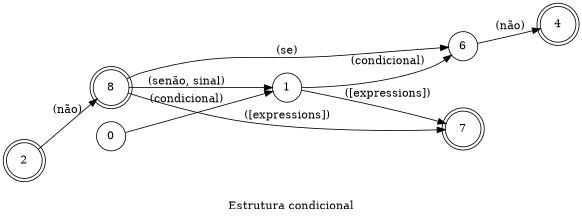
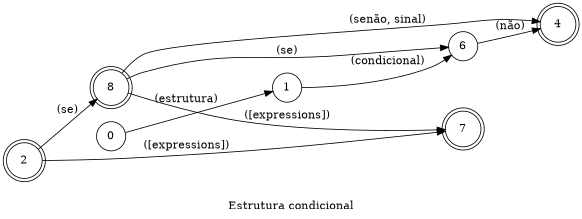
(197, 88) -> (323, 33)
(187, 99) -> (187, 99)
(370, 105) -> (240, 151)
(68, 110) -> (68, 110)
